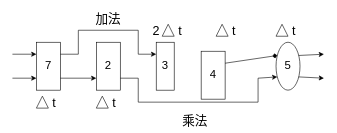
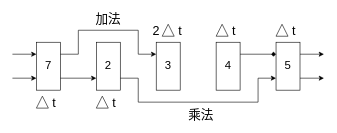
(165, 66) -> (168, 66)
(288, 66) -> (288, 66)
(213, 75) -> (228, 66)
(195, 120) -> (201, 114)
